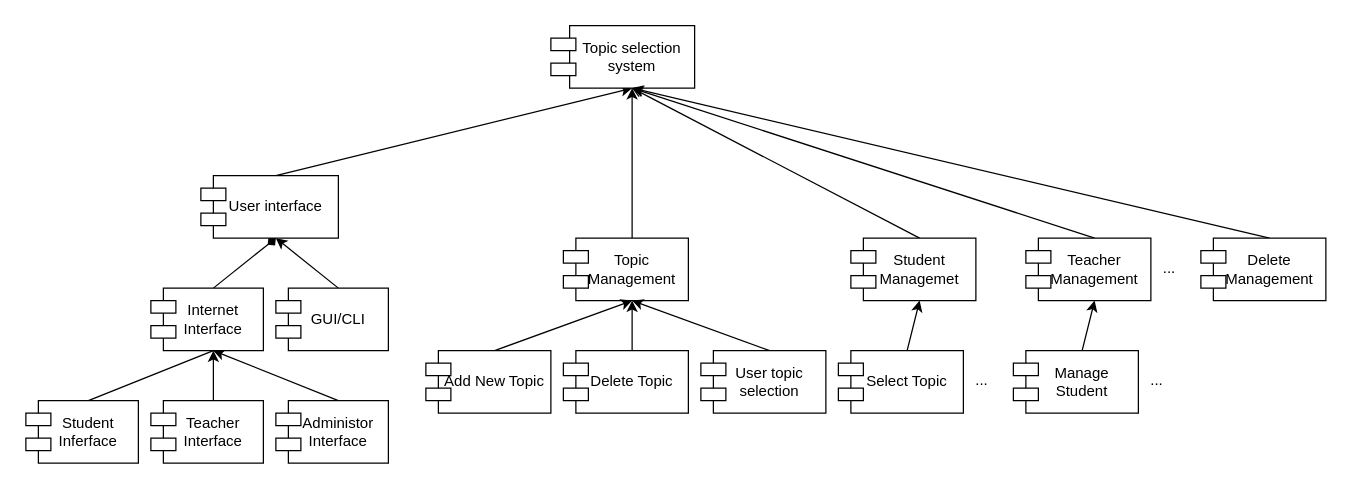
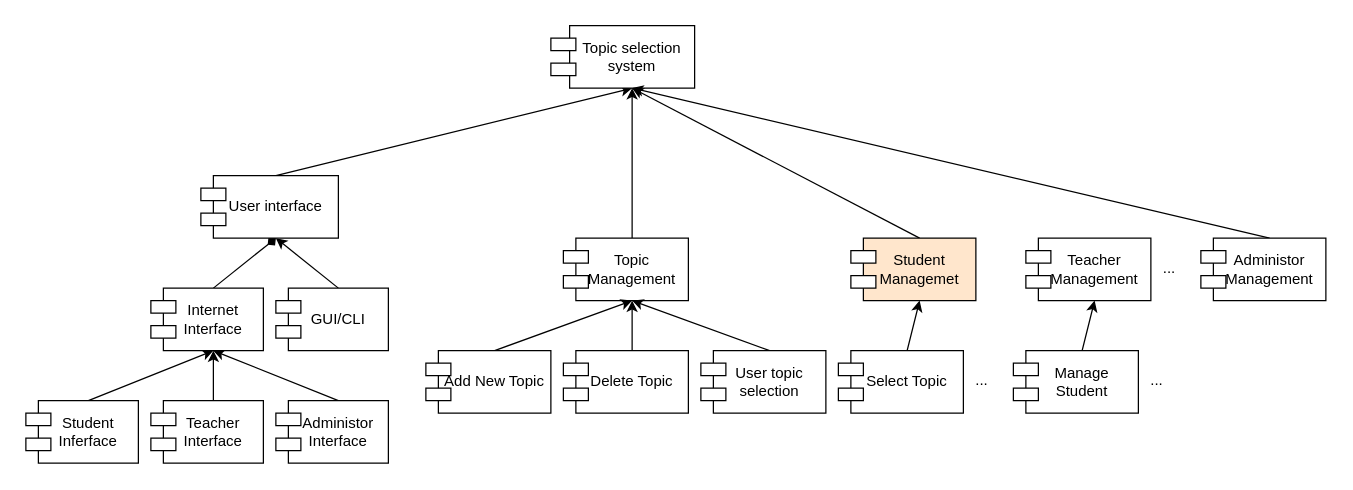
(643, 94) -> (643, 94)
(870, 165) -> none
(919, 269) -> (919, 269)
(1269, 269) -> (1269, 269)
(208, 353) -> (204, 354)
